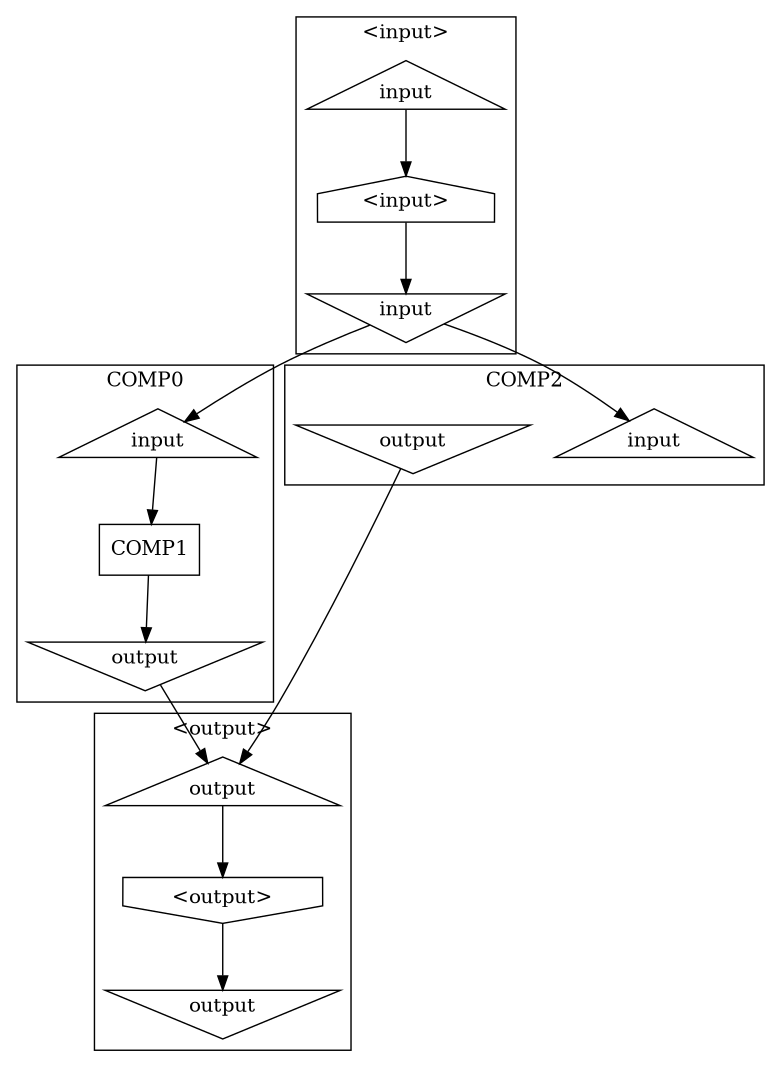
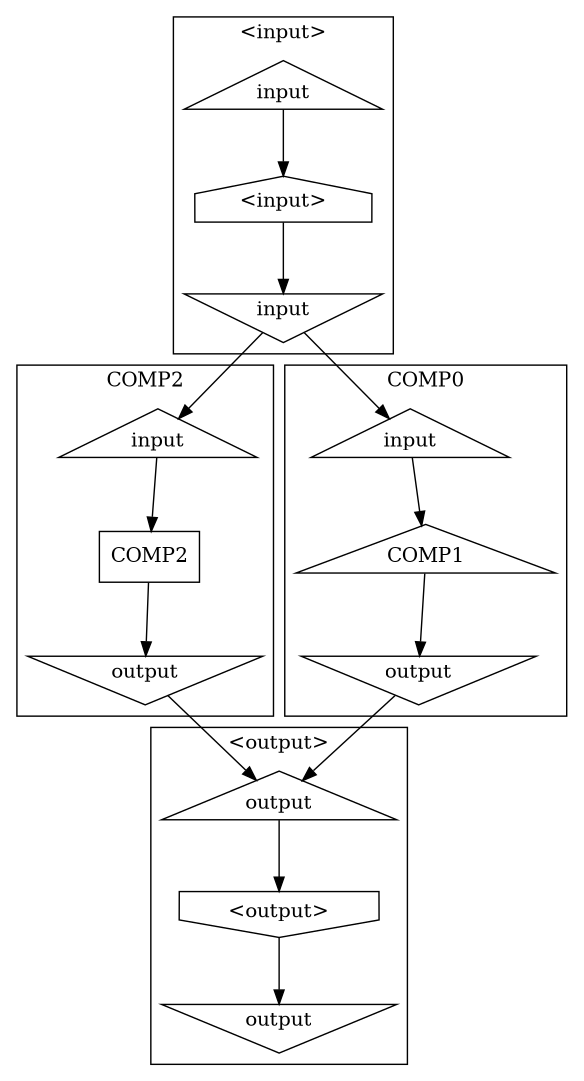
(149, 550) -> (426, 557)
none -> (149, 557)
